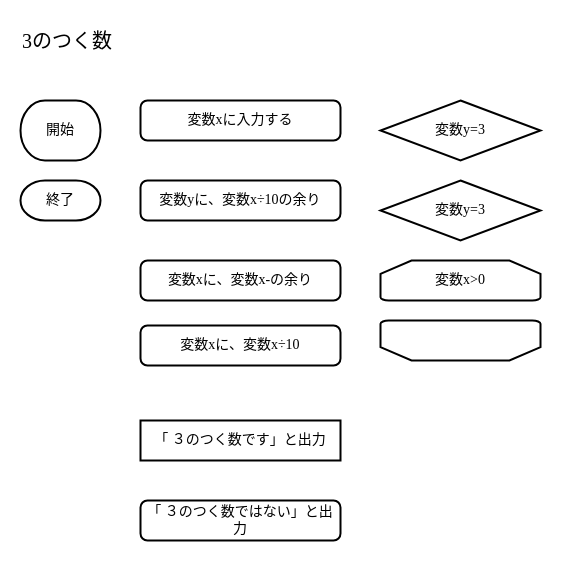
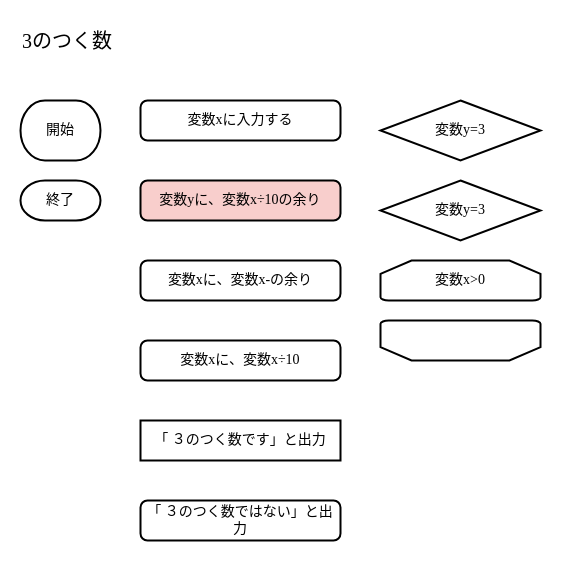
(241, 201) -> (241, 201)
(241, 346) -> (241, 361)
